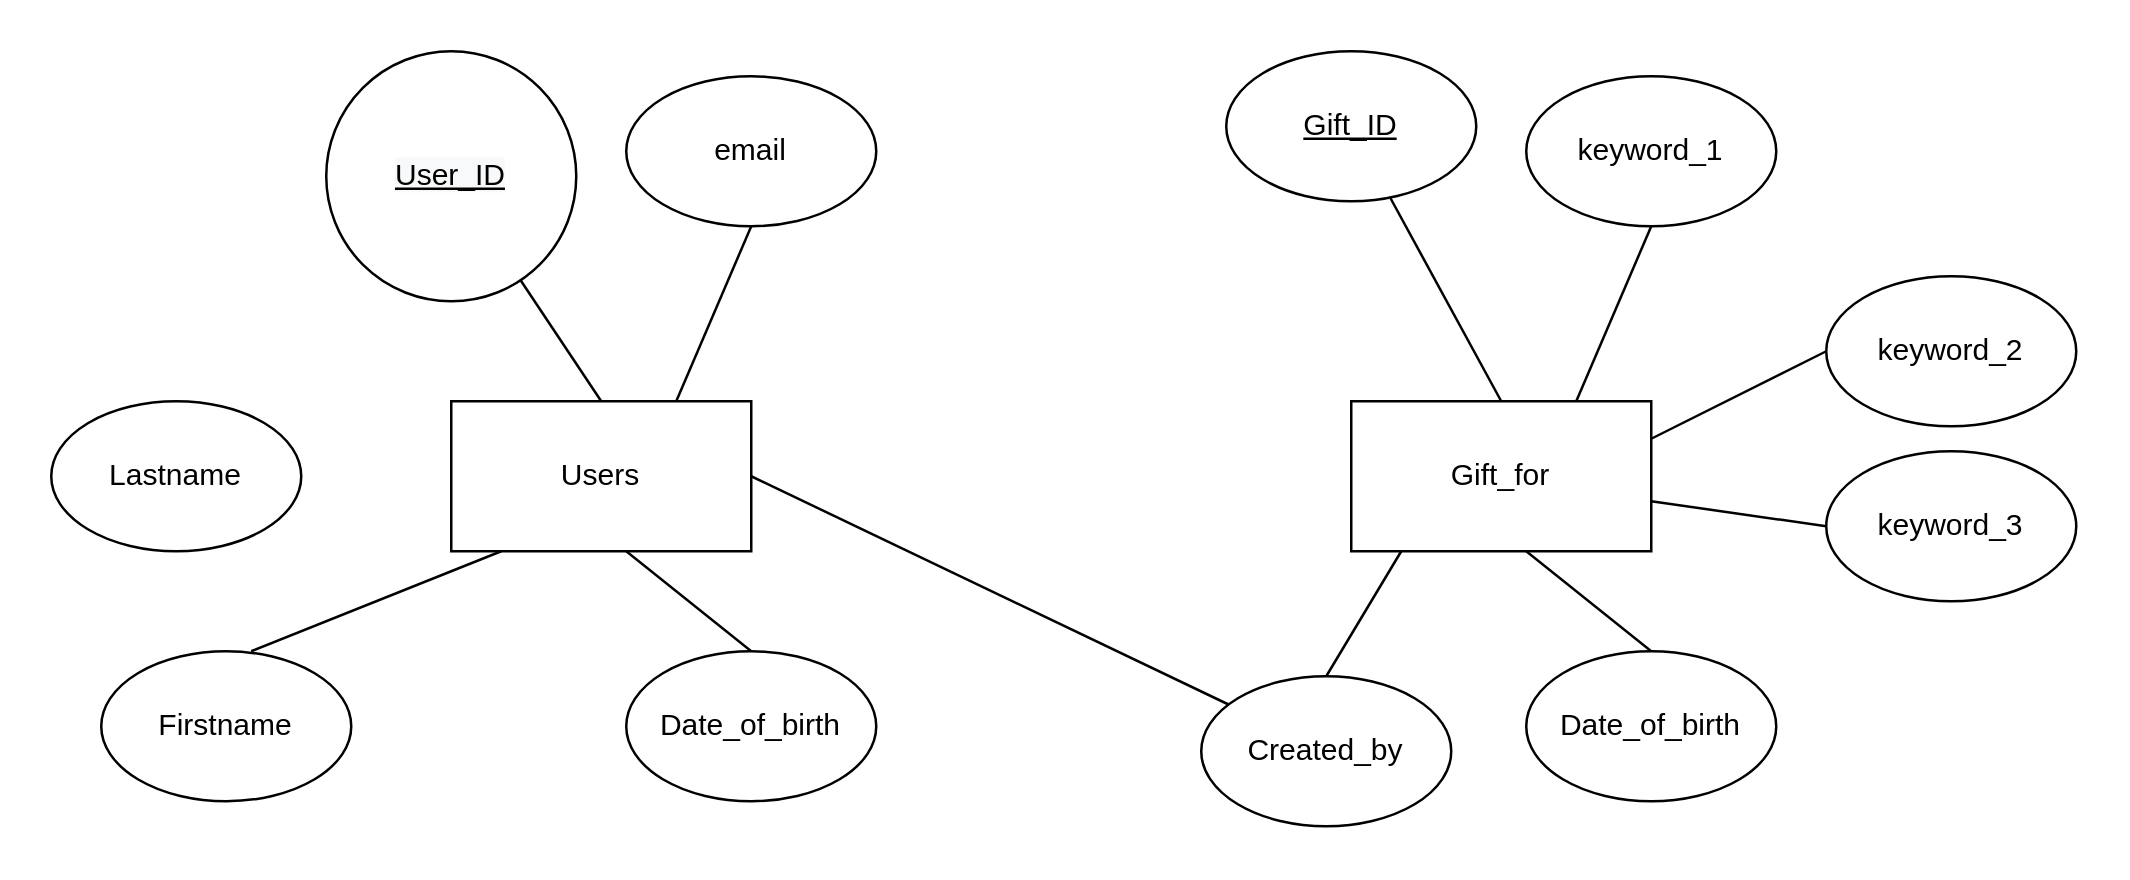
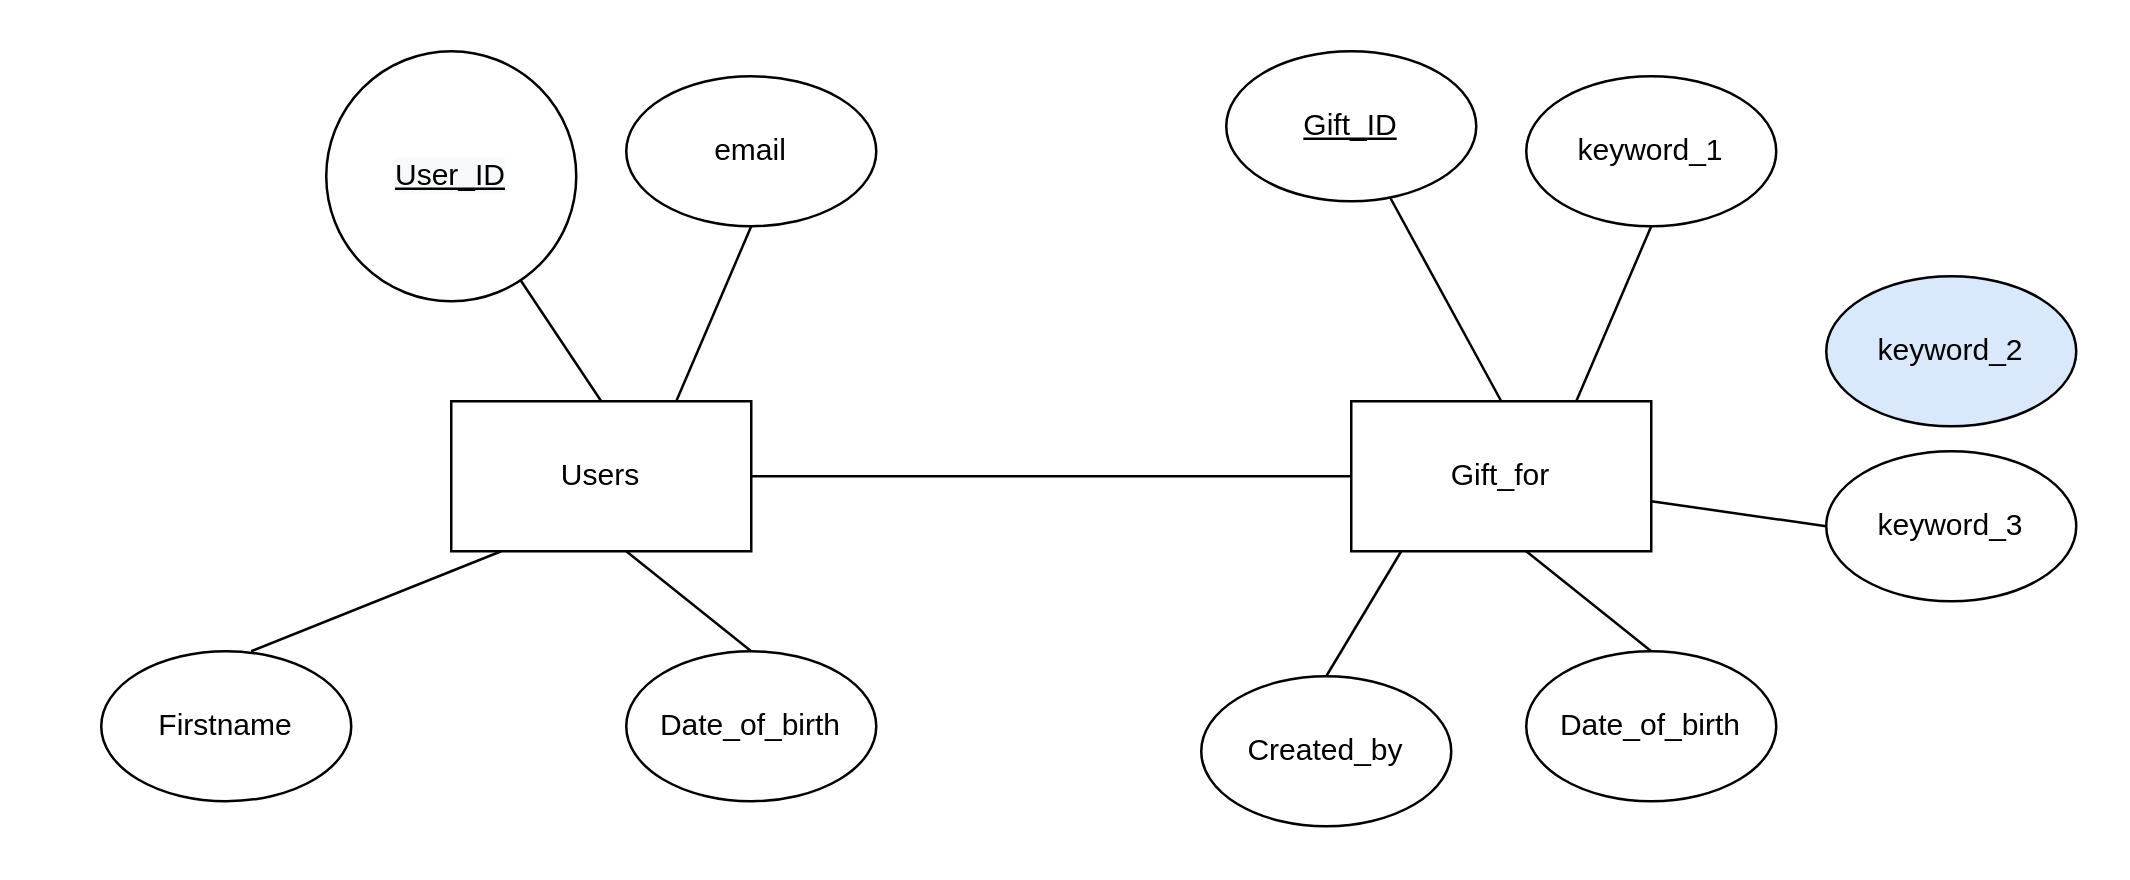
(1951, 351) -> (1951, 351)
(1739, 395) -> none
(176, 476) -> none
(989, 590) -> (1051, 476)
